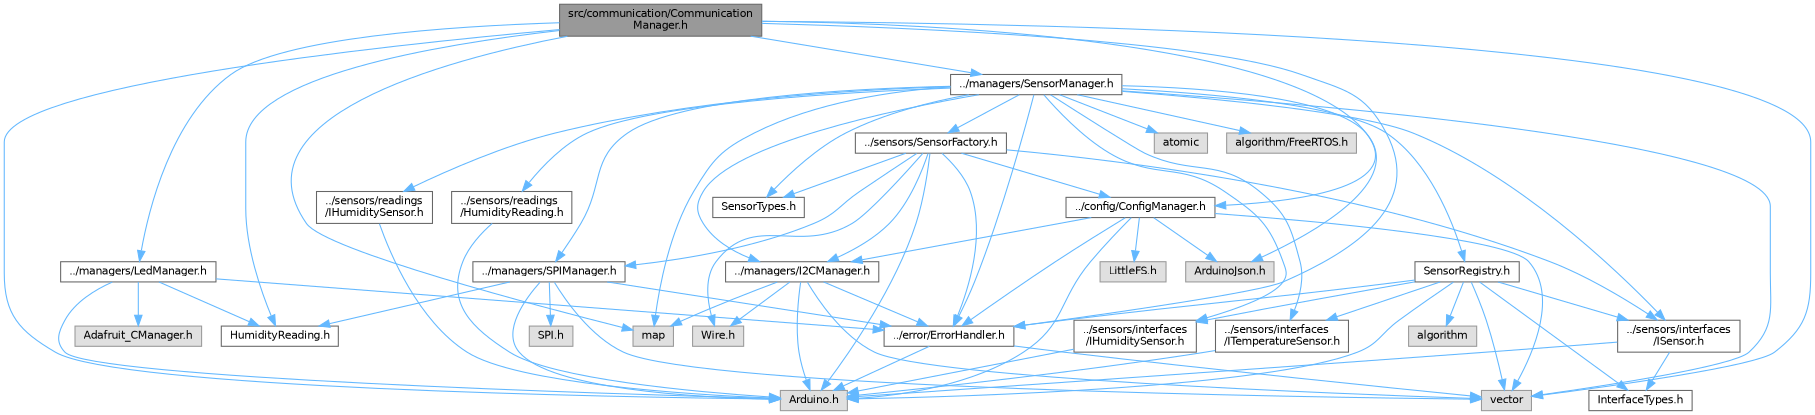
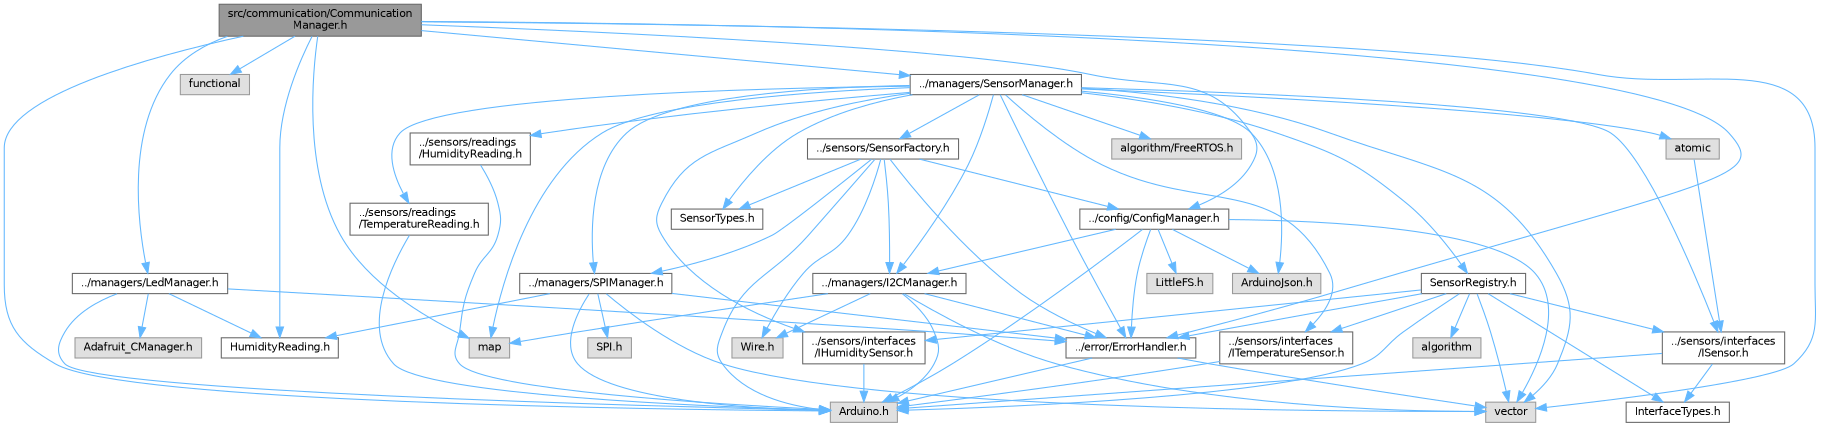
none -> (215, 85)
(1336, 200) -> (1707, 240)
(374, 207) -> (419, 219)
